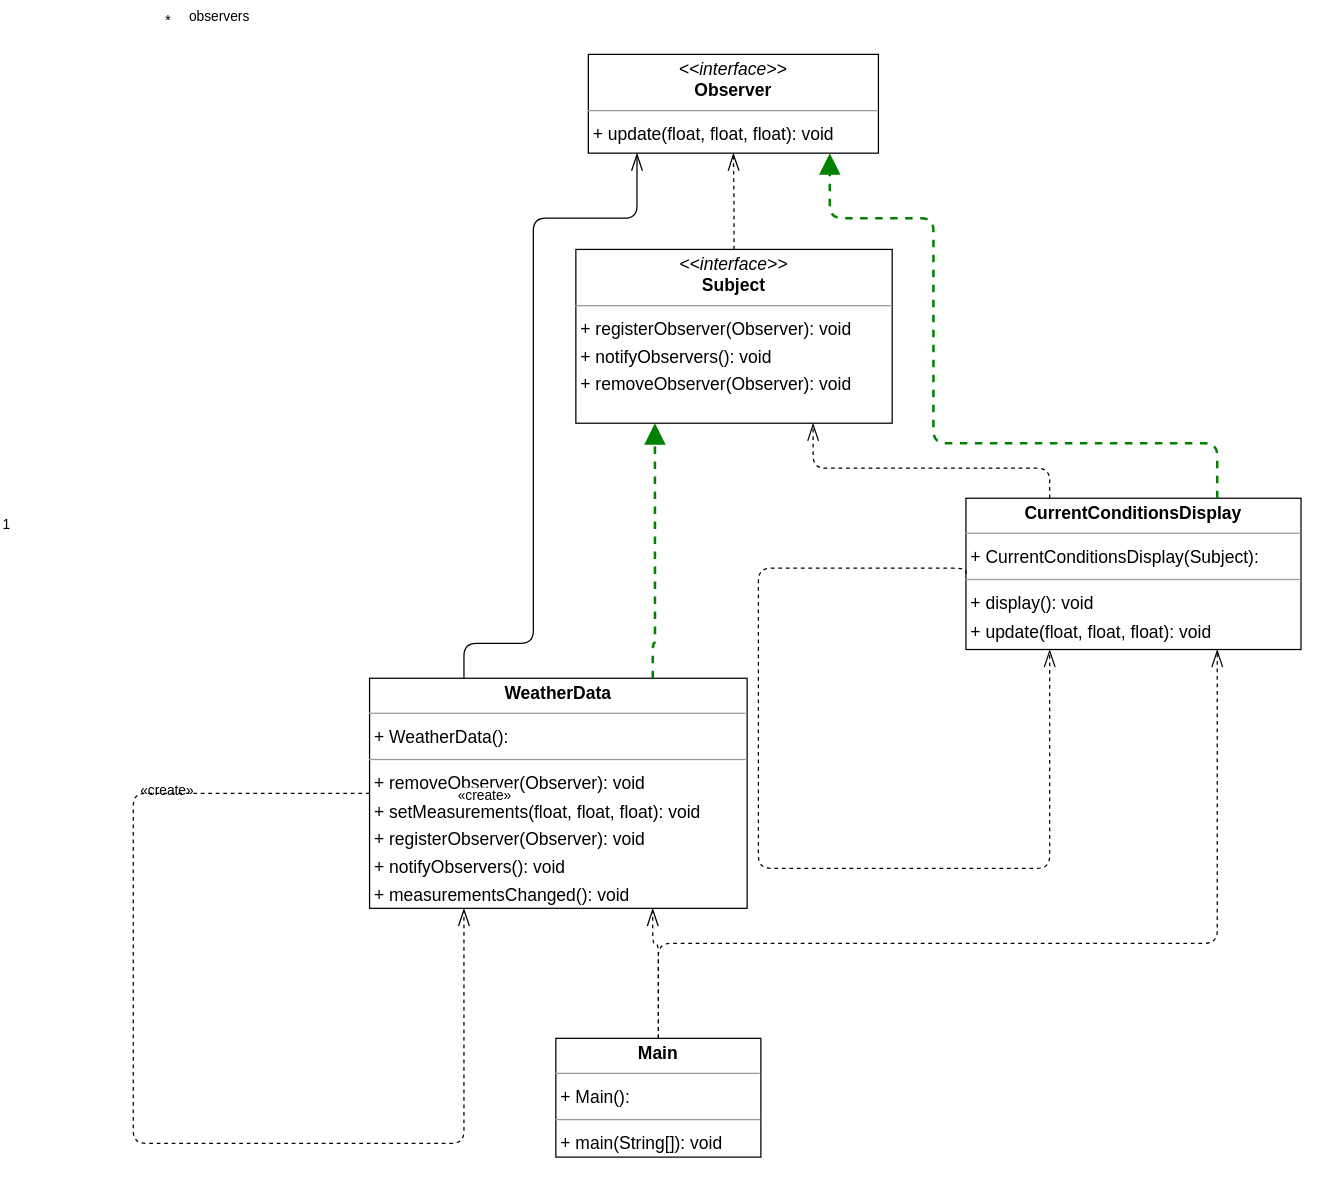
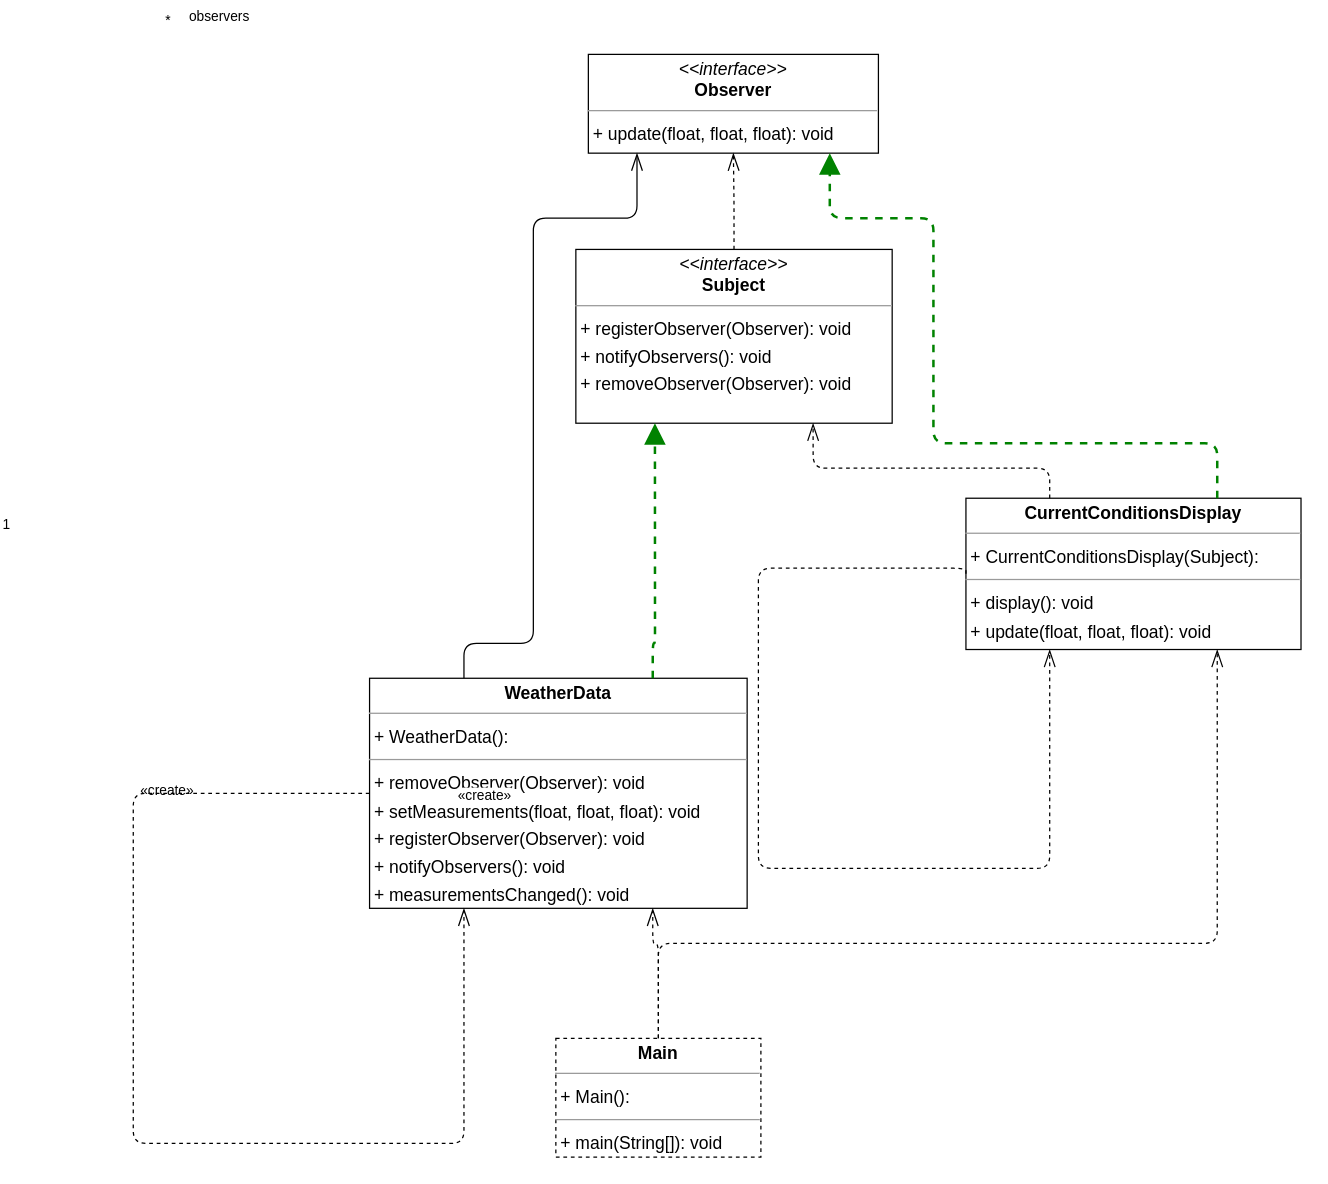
(658, 1098) -> (658, 1098)
